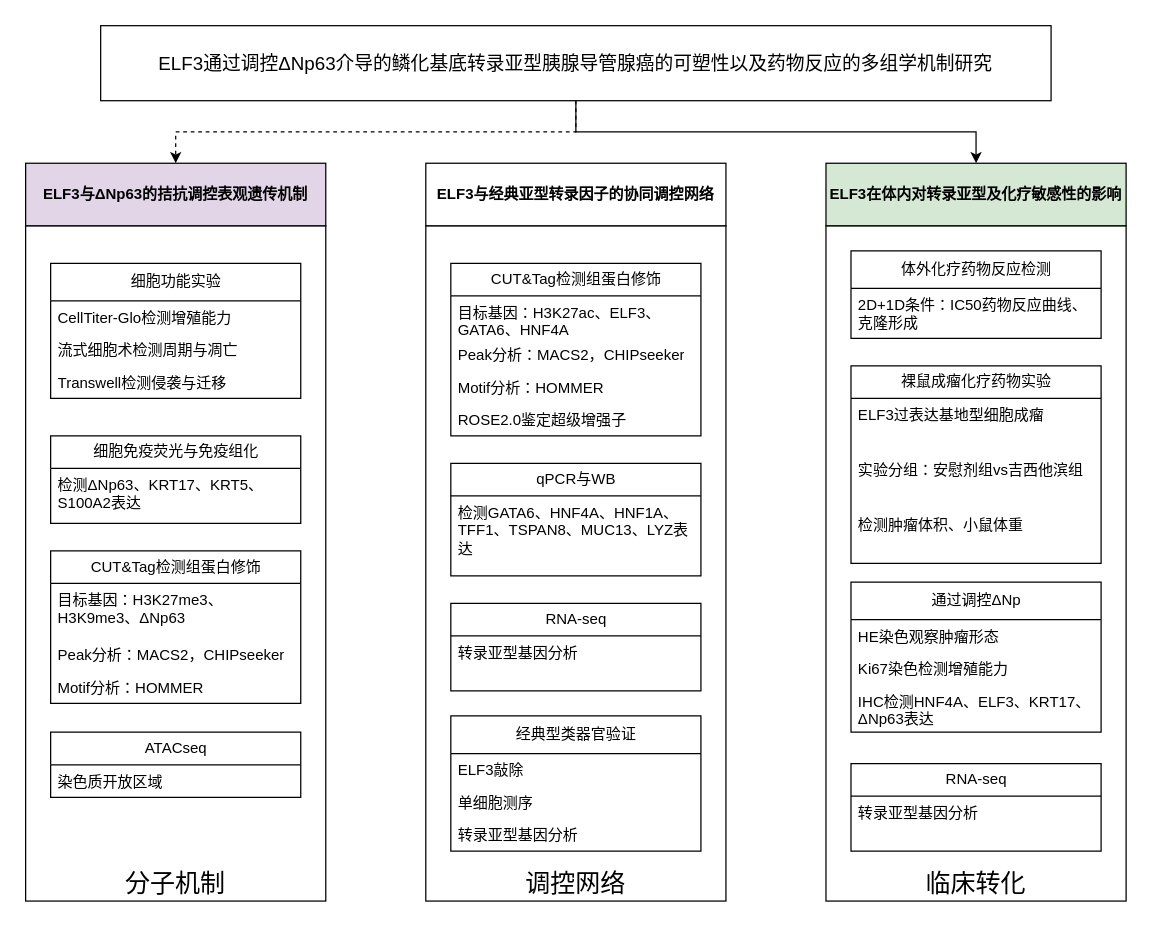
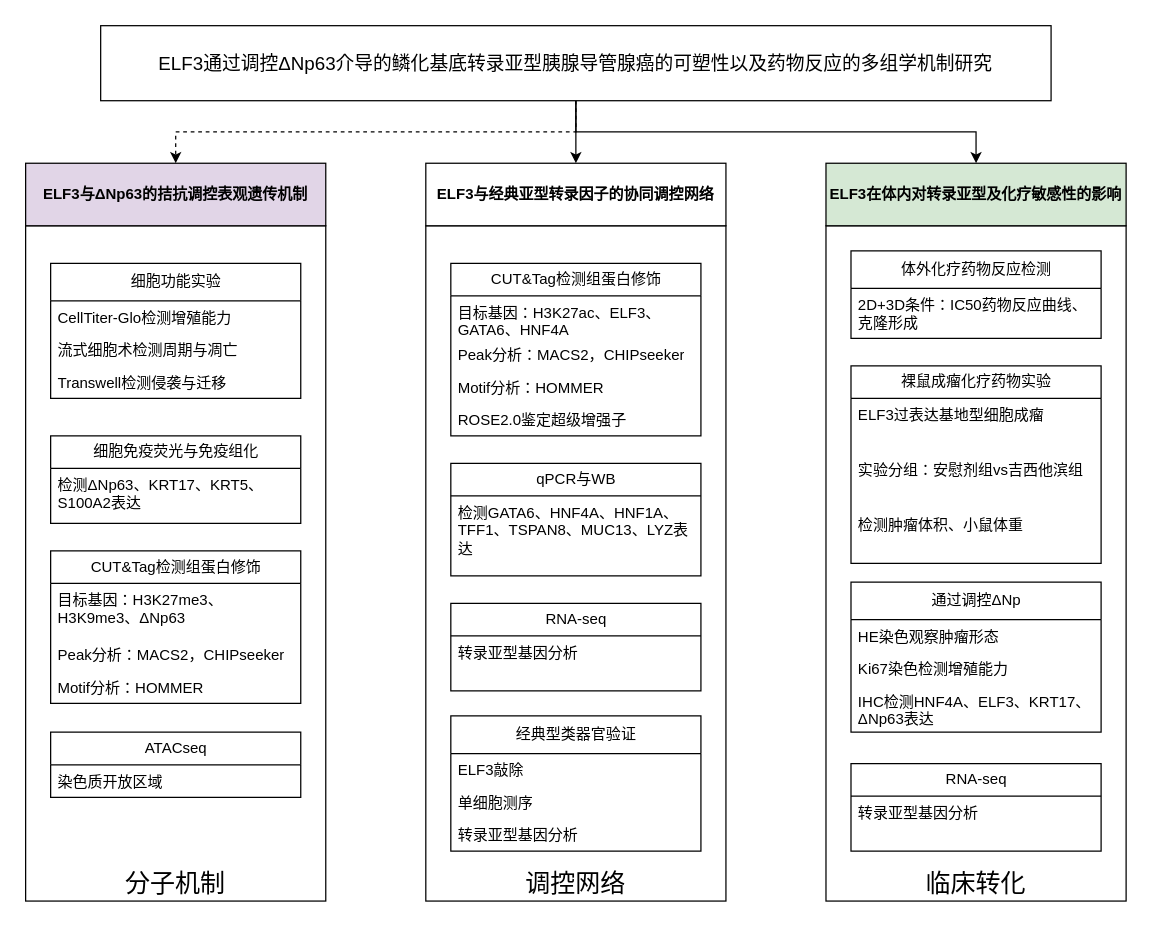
none -> (576, 144)
(977, 315) -> (977, 315)
